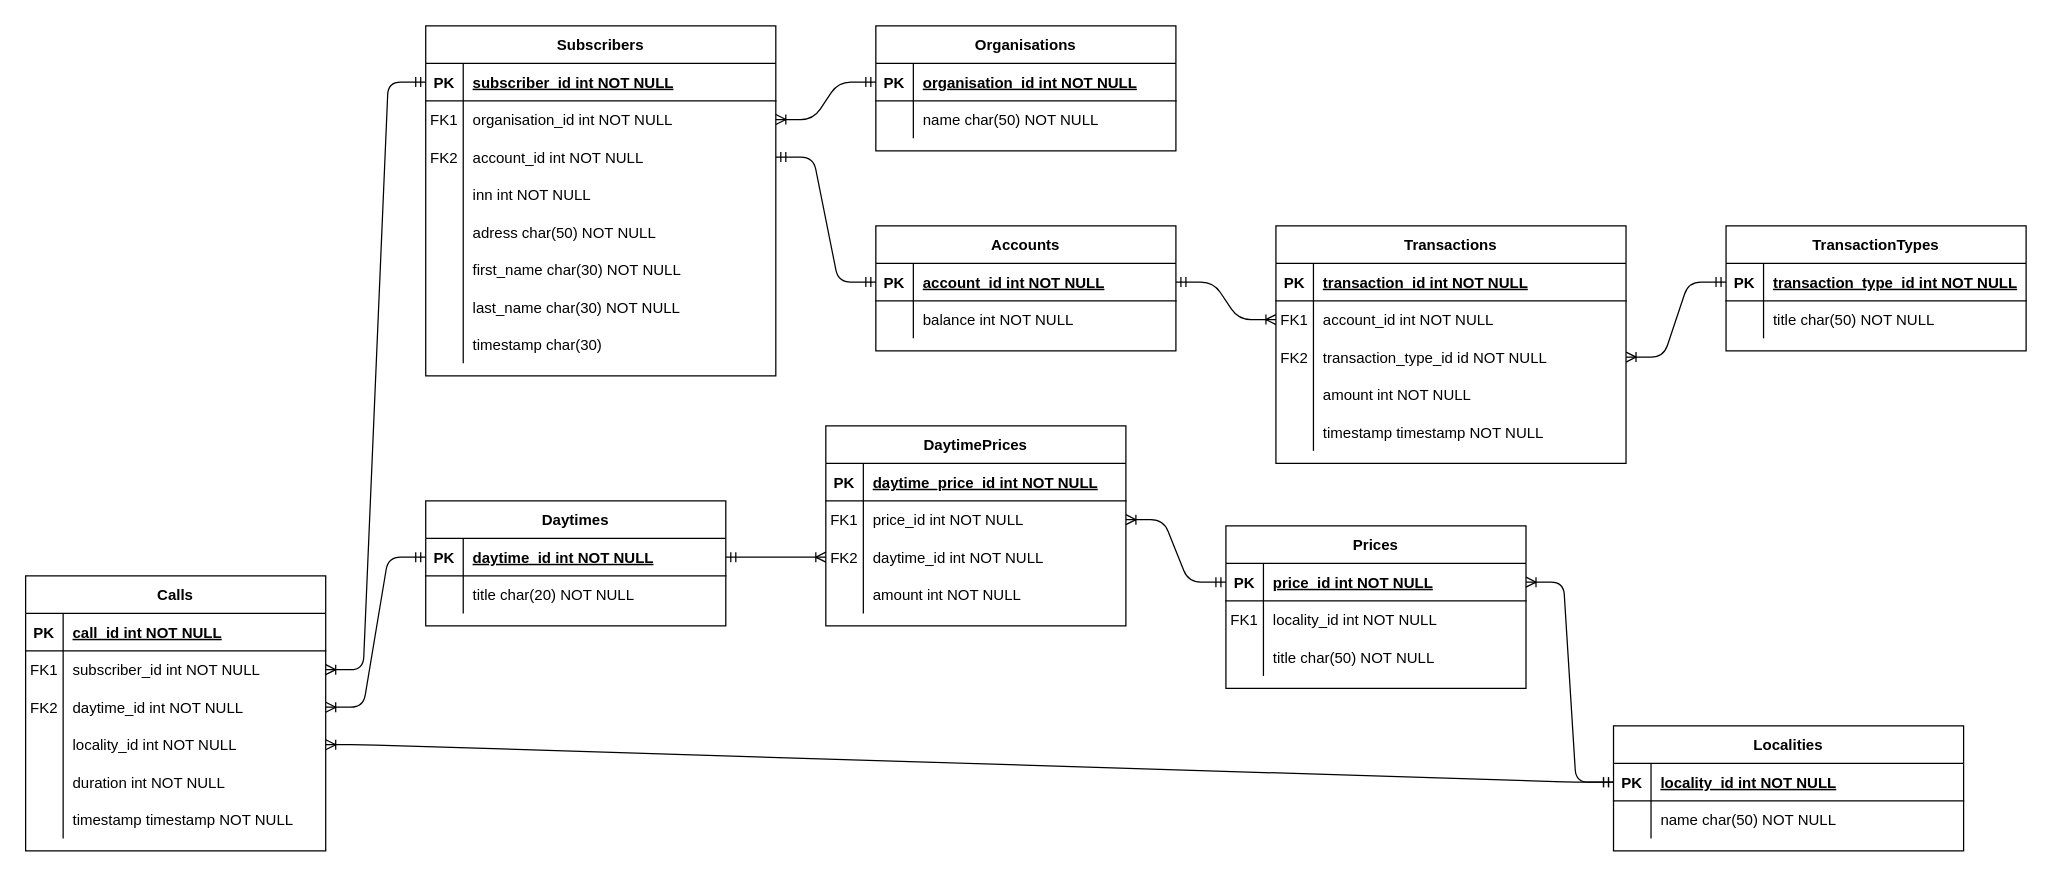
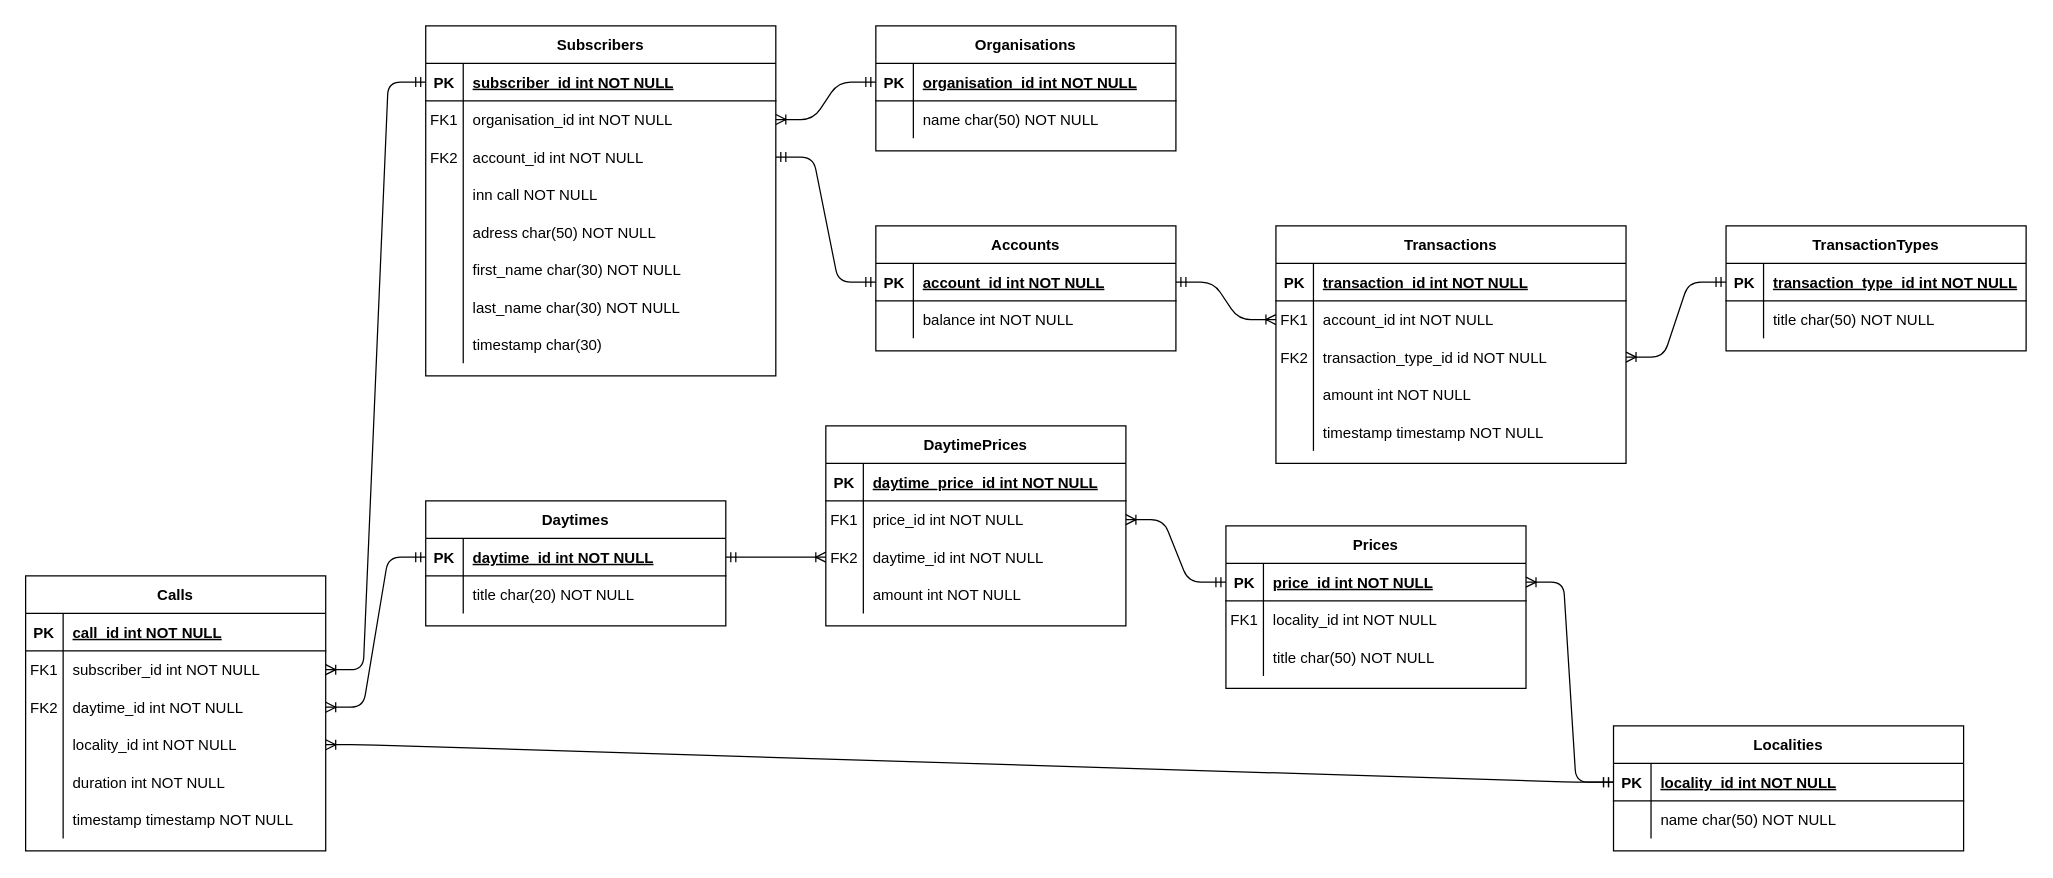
(530, 195) -> (532, 195)
